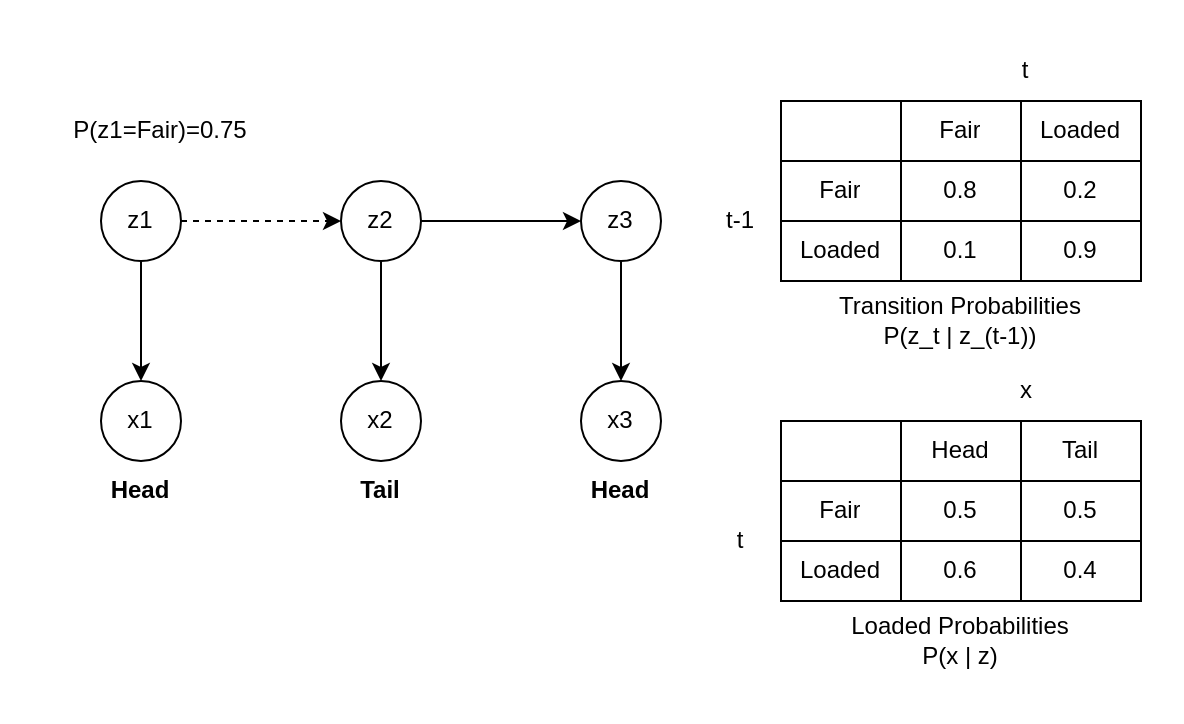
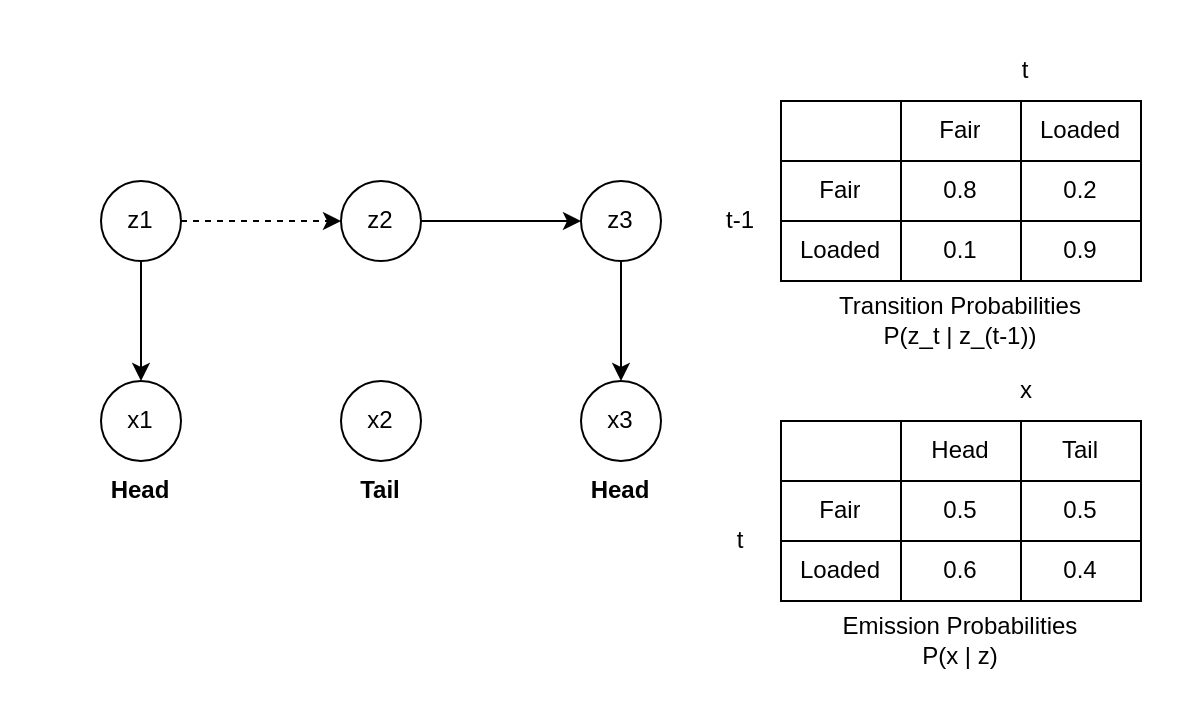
(161, 131) -> none
(381, 314) -> none
(961, 641) -> (961, 641)
